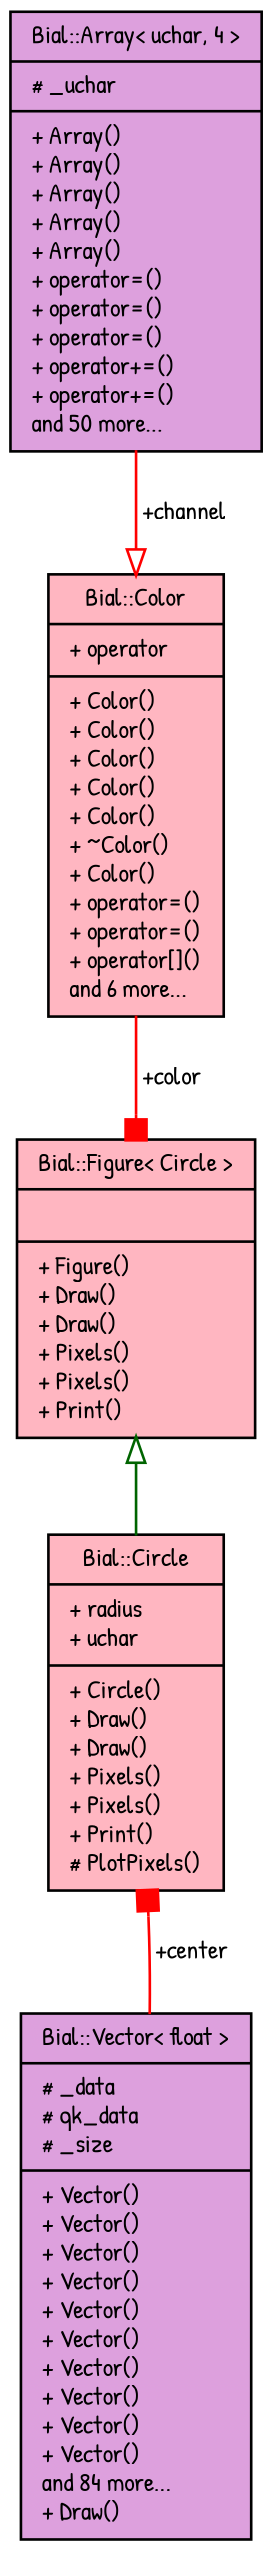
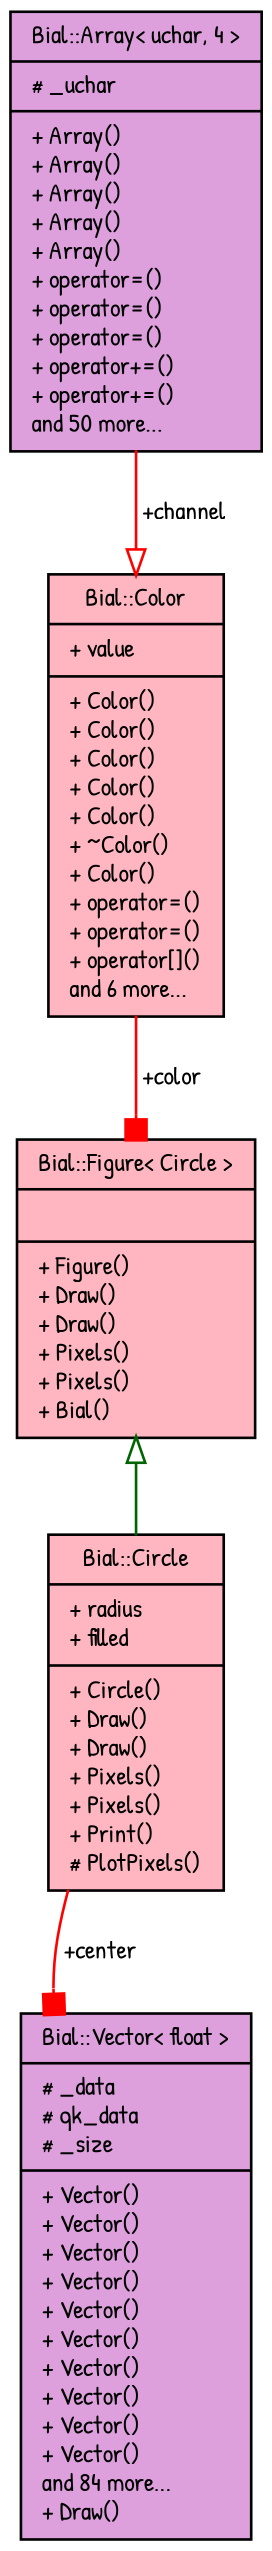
(119, 649) -> (102, 649)
(81, 1410) -> (75, 1410)
(105, 1638) -> (99, 1638)
(150, 1965) -> (57, 1938)
